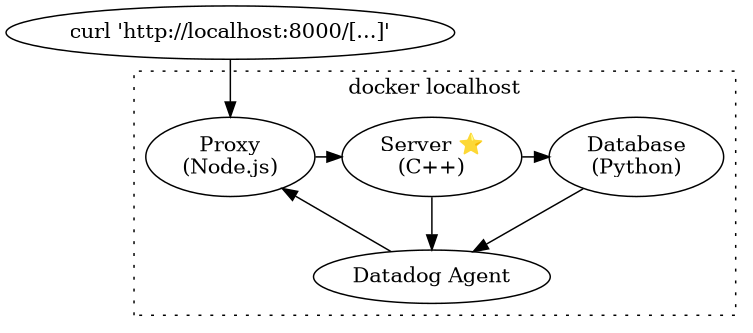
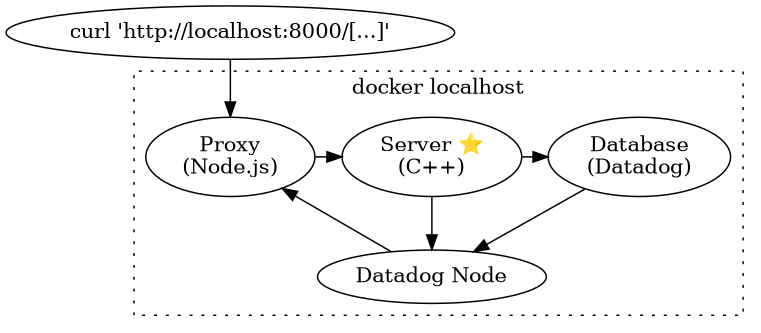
(636, 157) -> (639, 157)
(432, 277) -> (432, 277)
